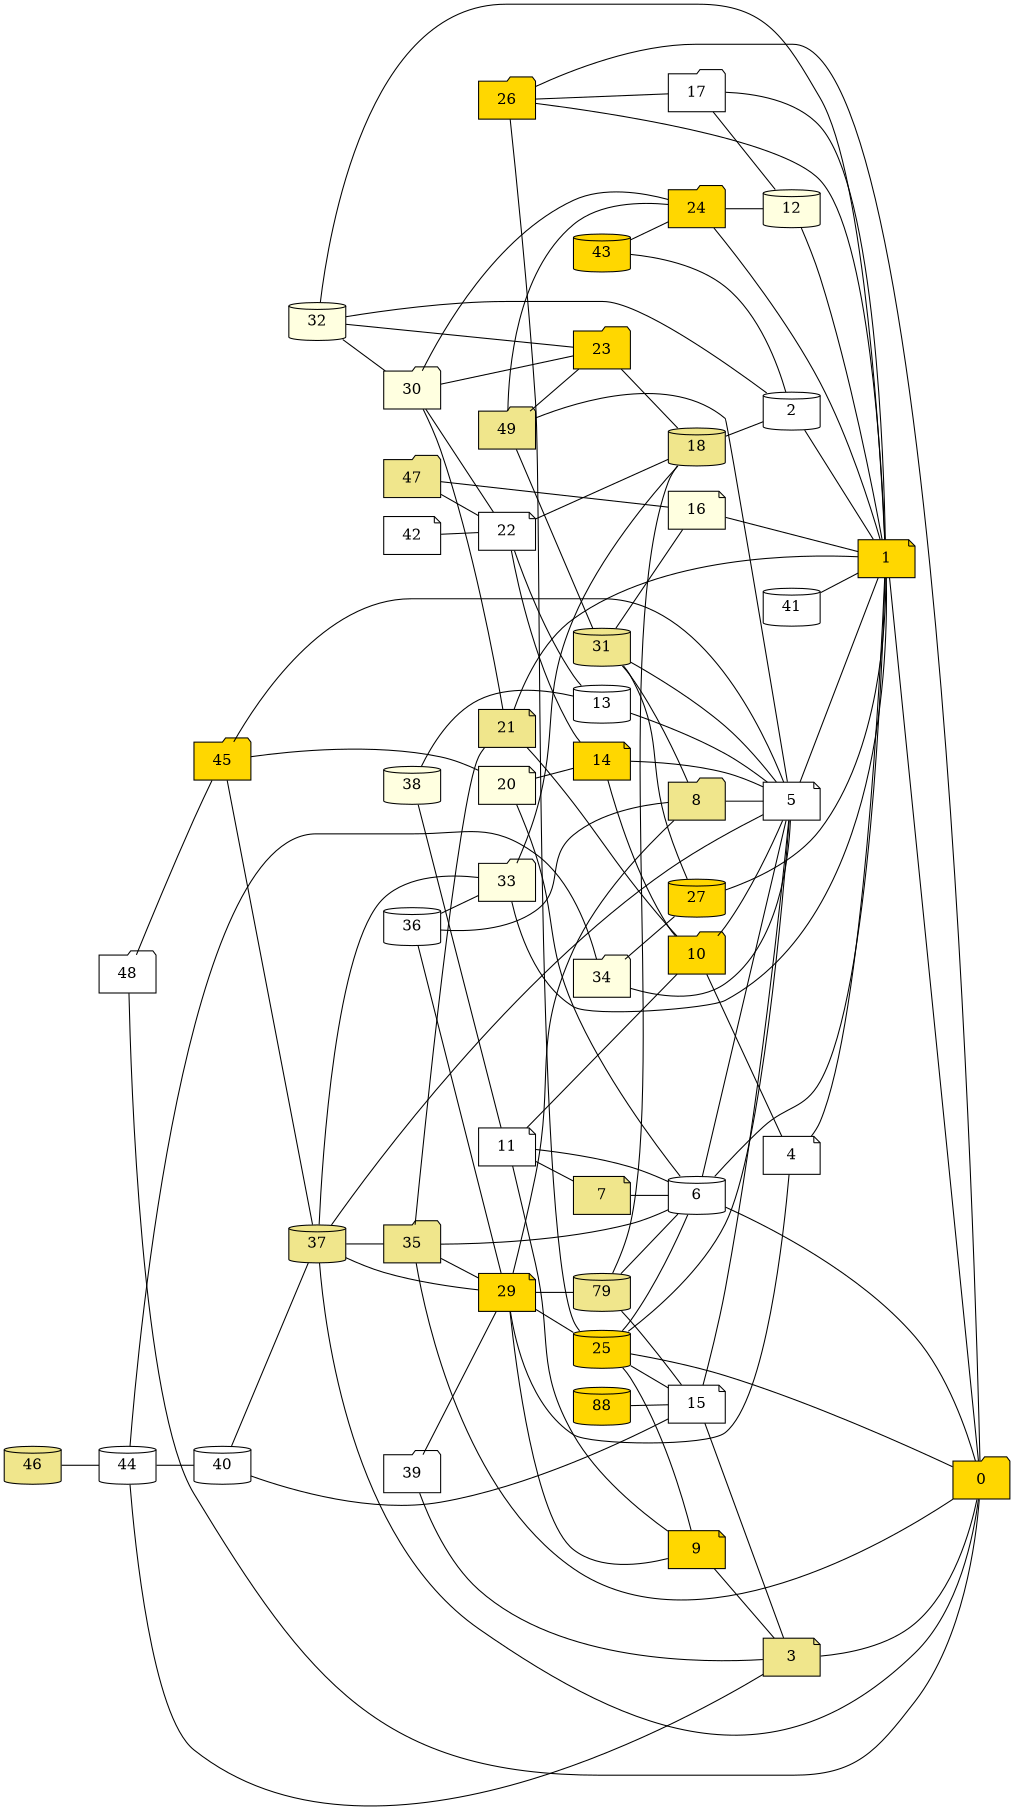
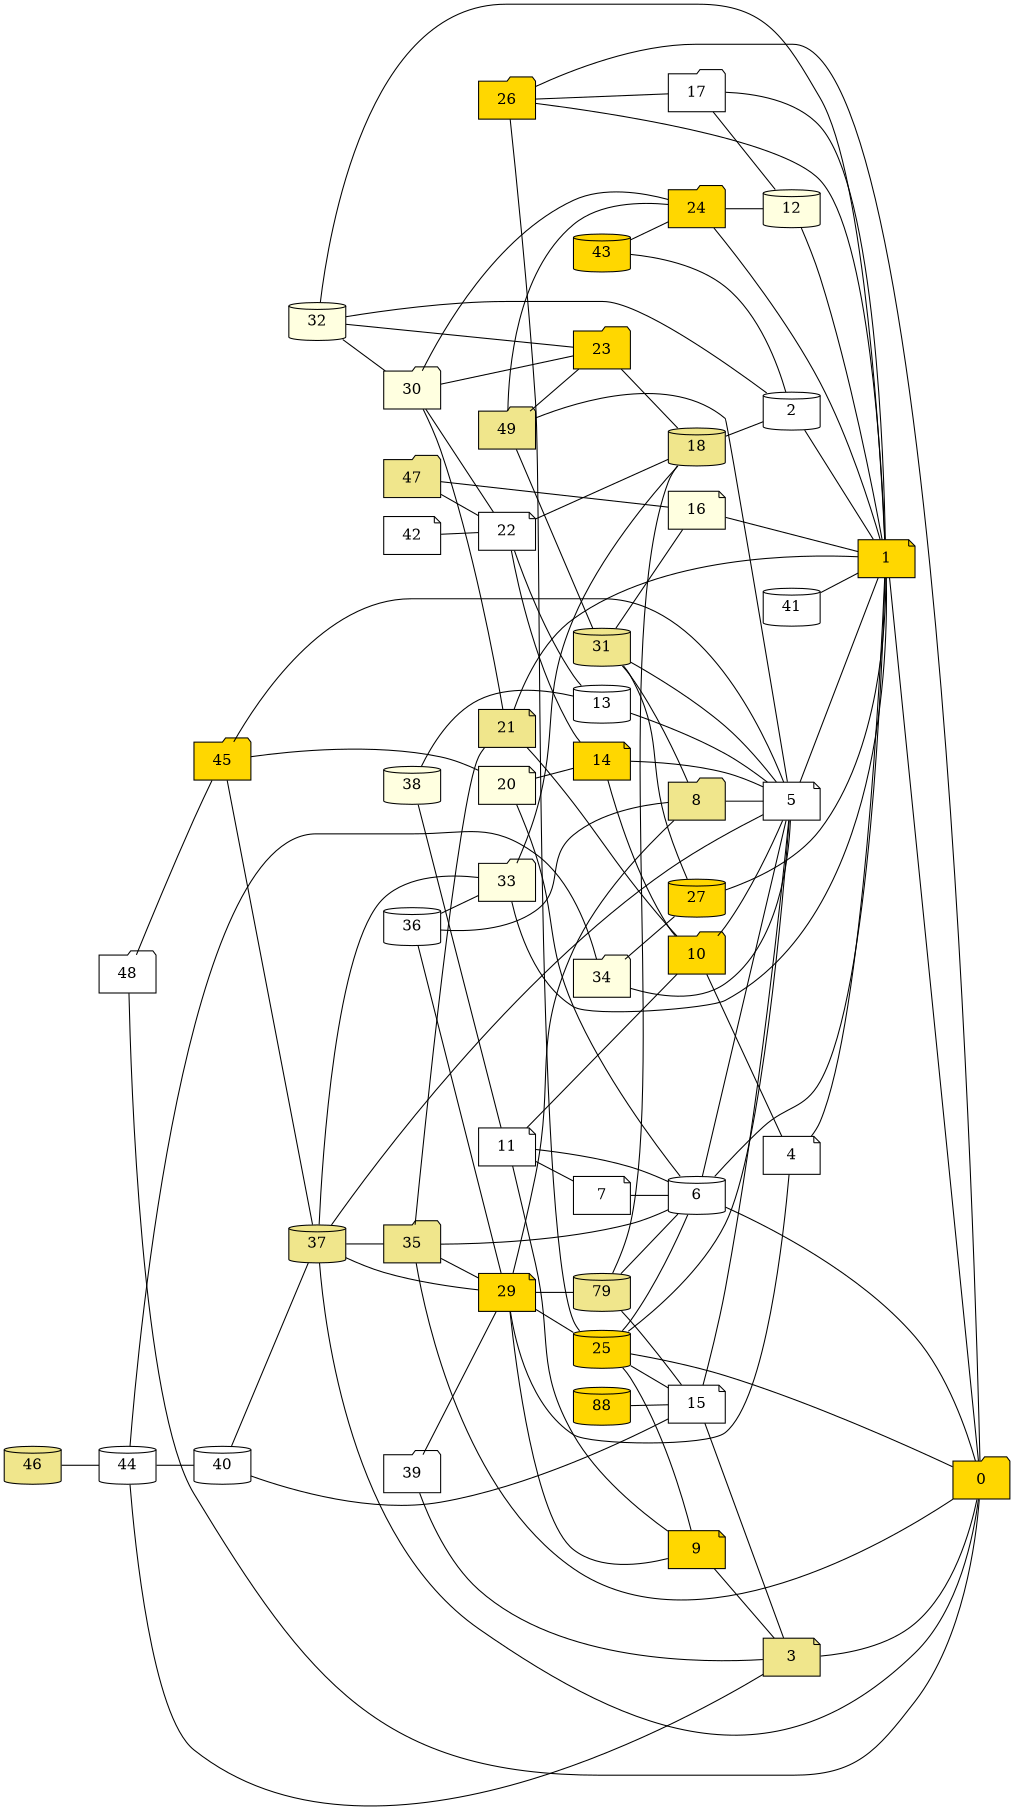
(602, 1195) -> (602, 1195)
